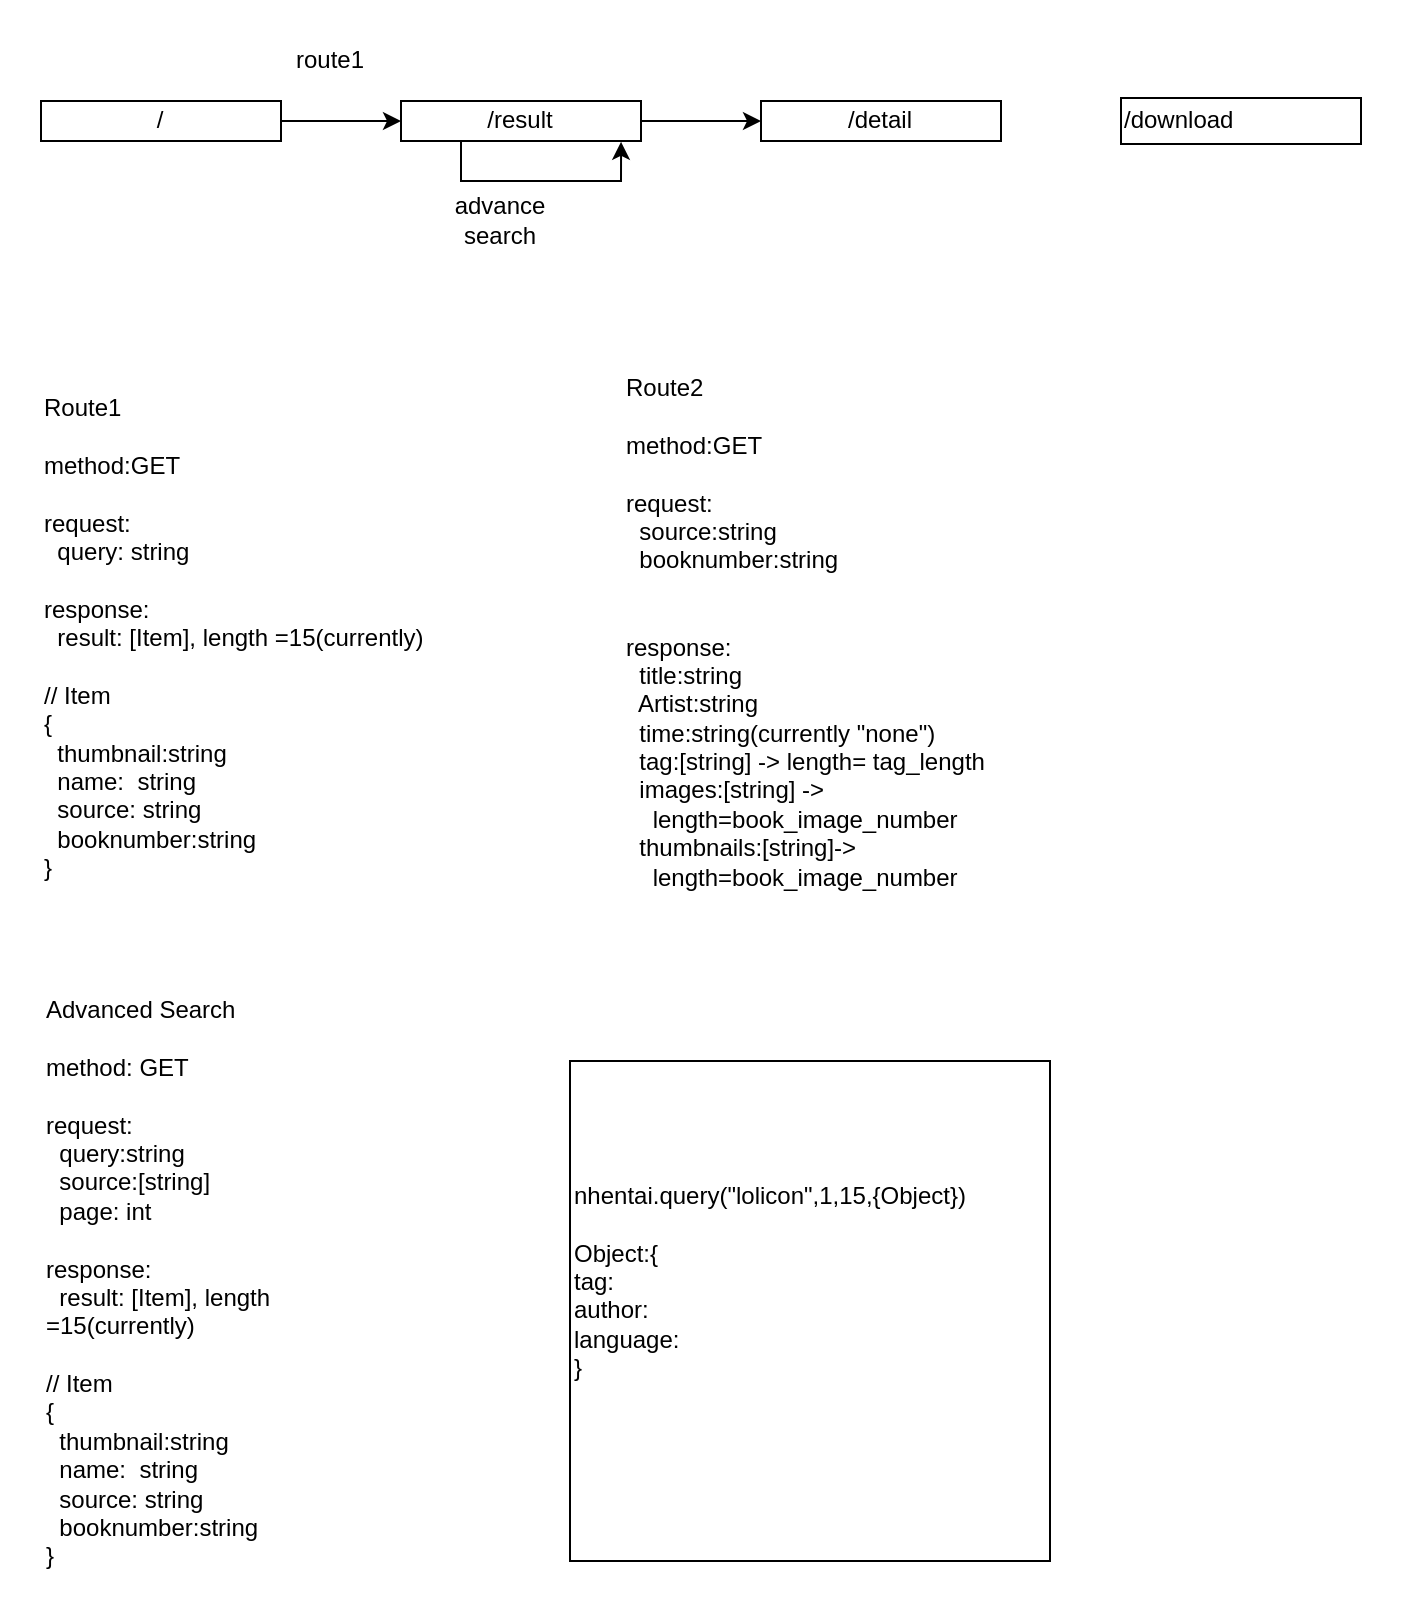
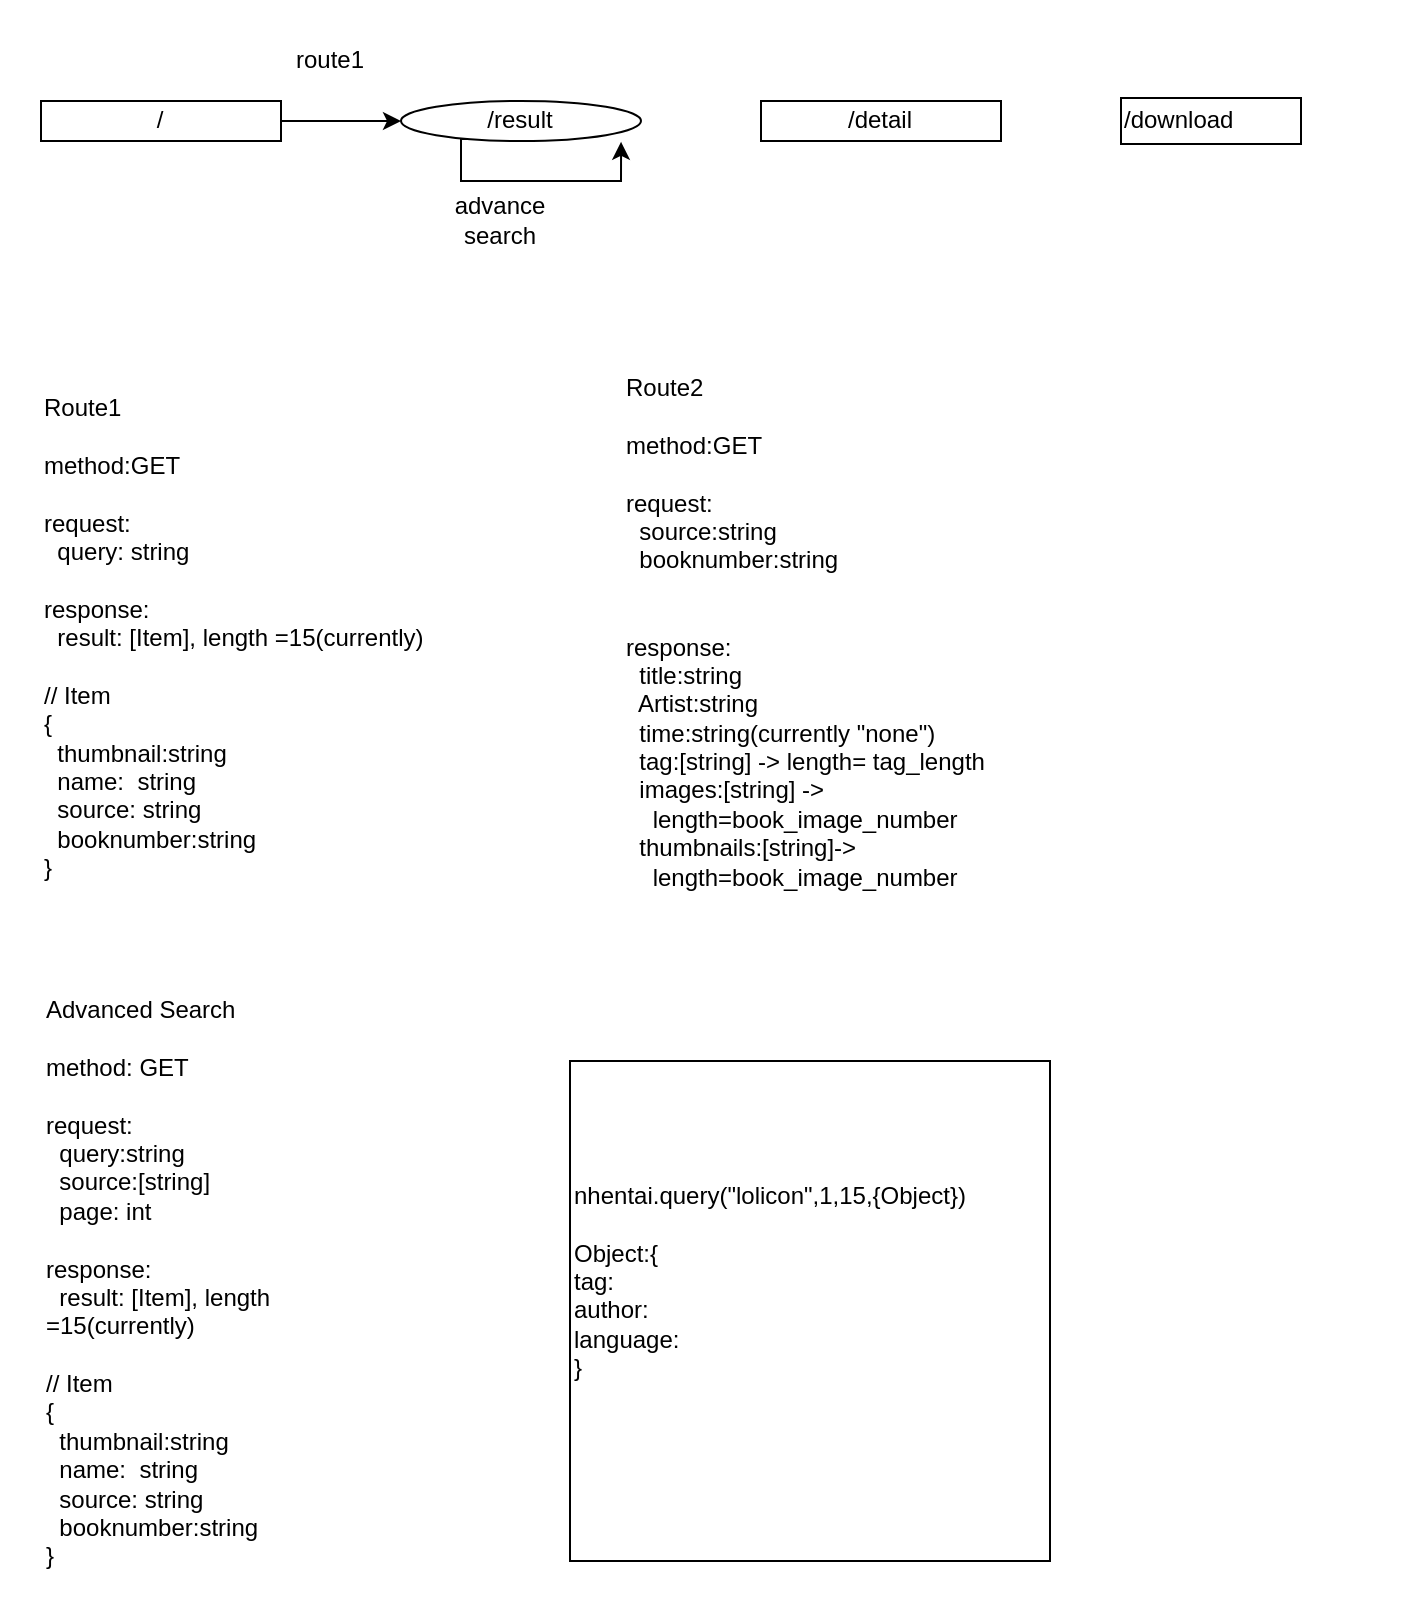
(521, 121) -> (521, 121)
(694, 121) -> none
(1241, 121) -> (1211, 121)
